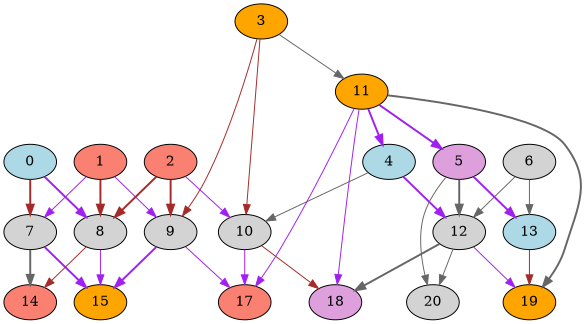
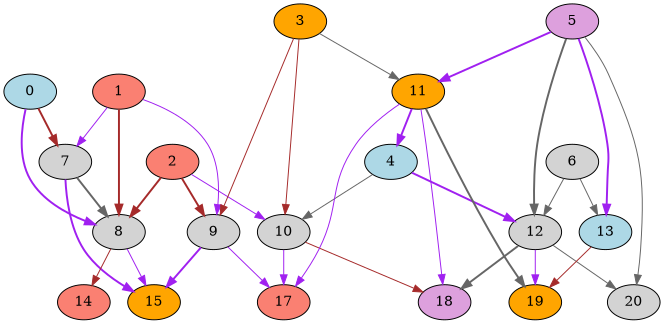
(406, 124) -> (500, 55)
(30, 262) -> (89, 193)
